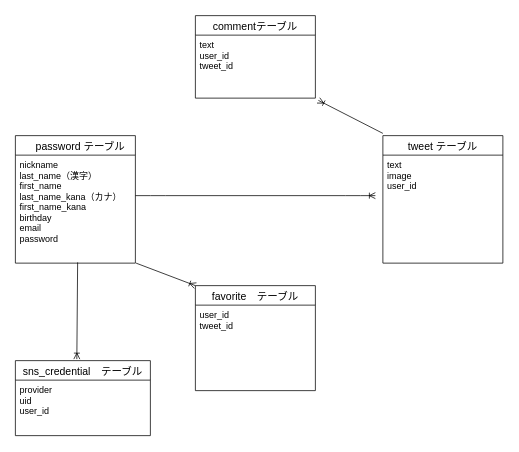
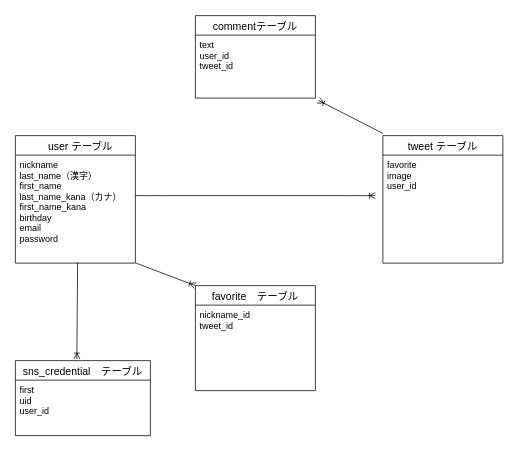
(75, 146) -> (75, 146)
(397, 165) -> (406, 165)
(216, 315) -> (225, 315)
(38, 390) -> (31, 390)
